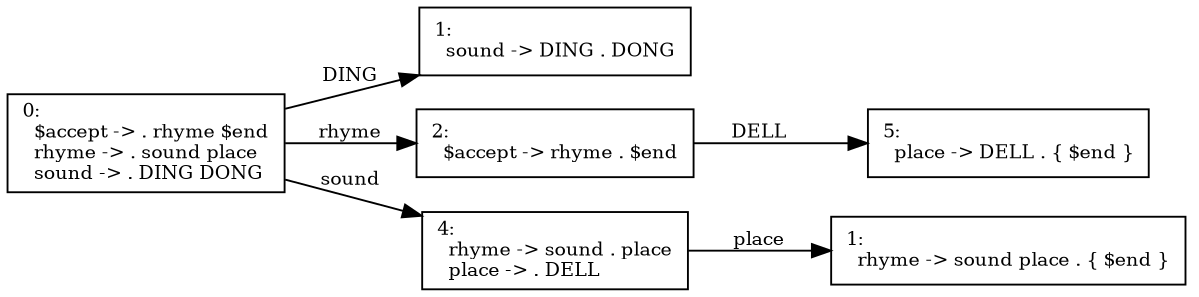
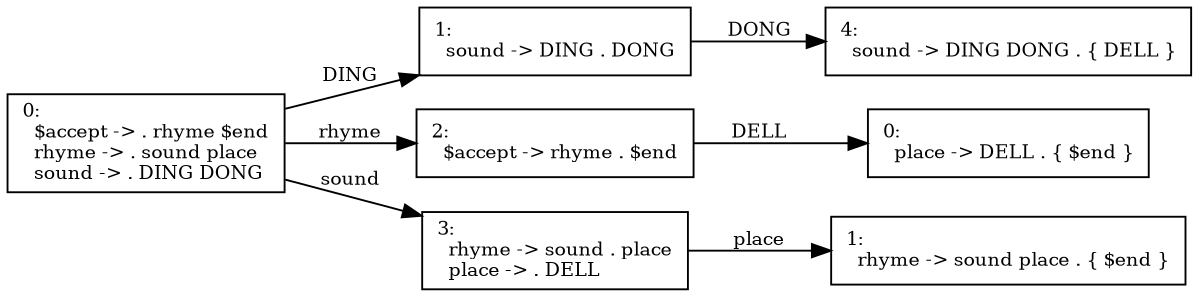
none -> (1008, 41)
(1008, 143) -> (1008, 143)
(555, 251) -> (555, 251)
